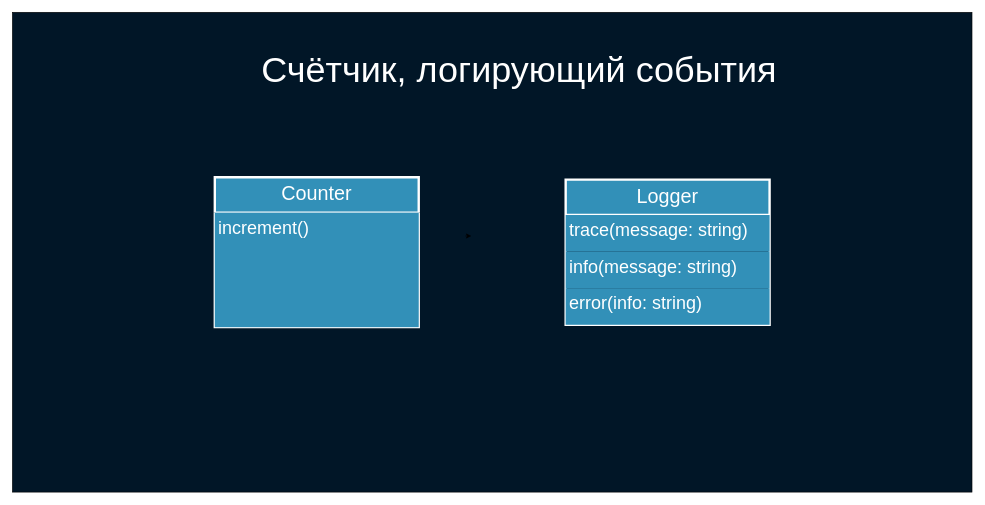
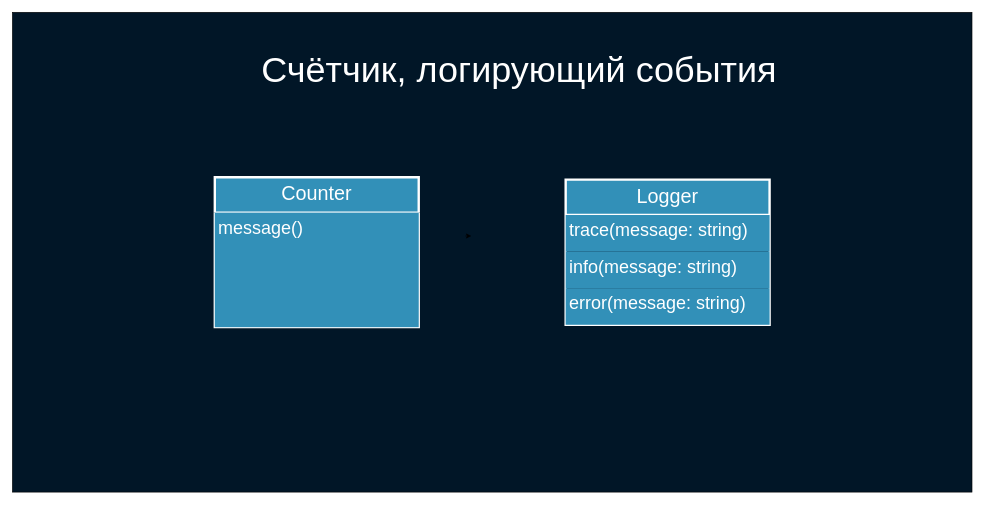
(271, 228) -> (263, 228)
(656, 304) -> (673, 304)
